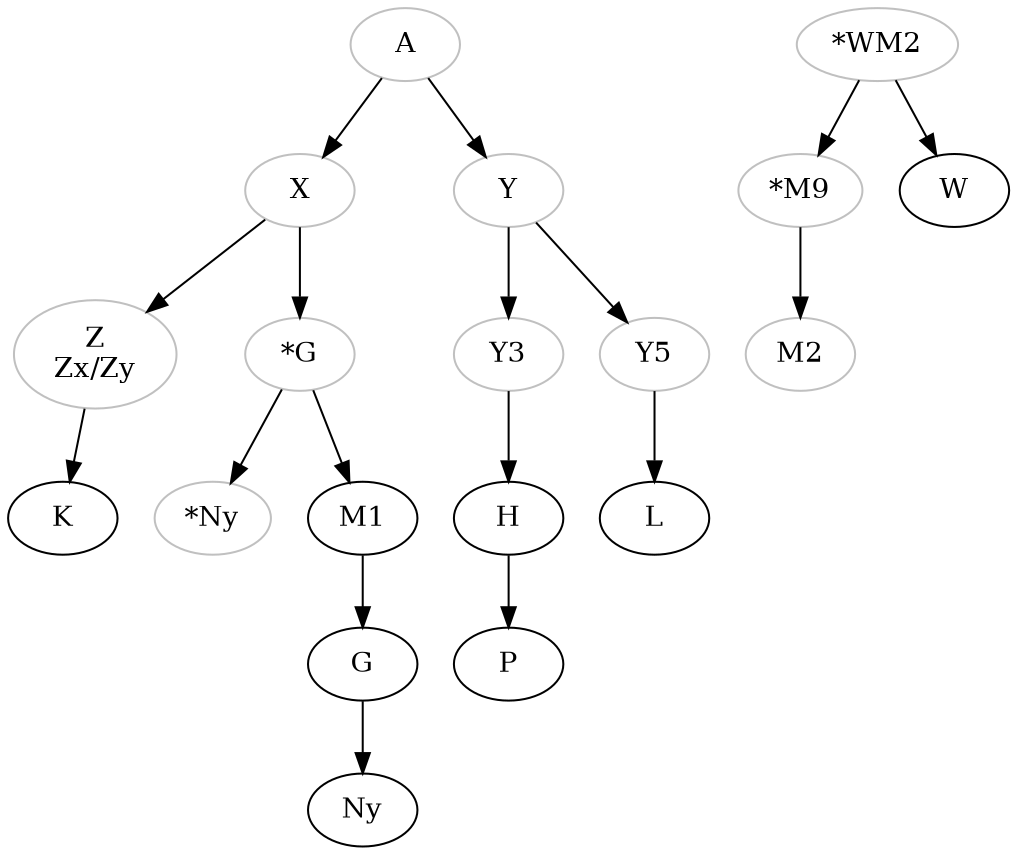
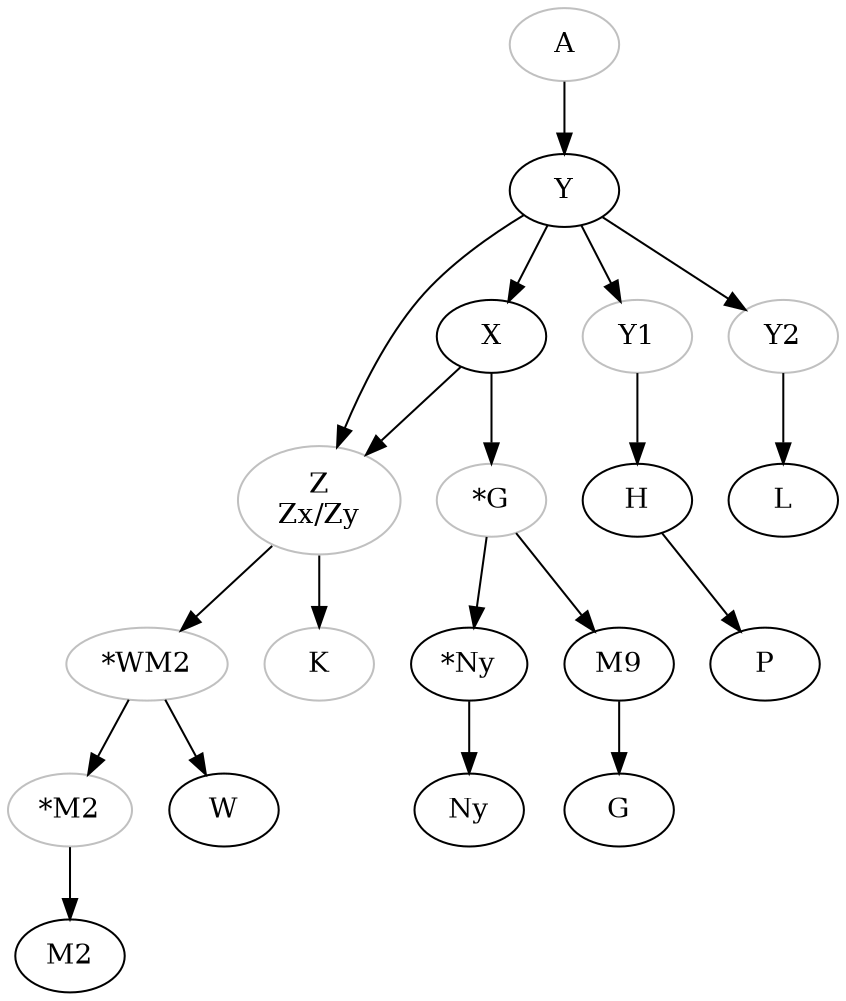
(359, 109) -> (533, 254)
(300, 190) -> (492, 336)
(509, 190) -> (564, 190)
(800, 190) -> (70, 810)
none -> (415, 305)
(509, 354) -> (637, 336)
(655, 354) -> (783, 336)
(800, 354) -> (70, 956)
(63, 518) -> (319, 664)
(213, 518) -> (469, 664)
(363, 518) -> (619, 664)
none -> (234, 581)
(363, 727) -> (469, 727)
